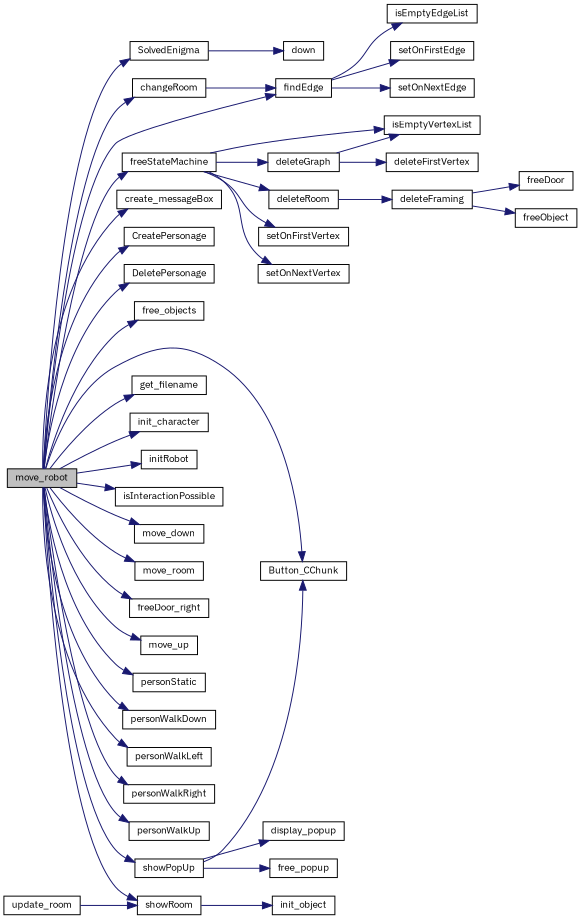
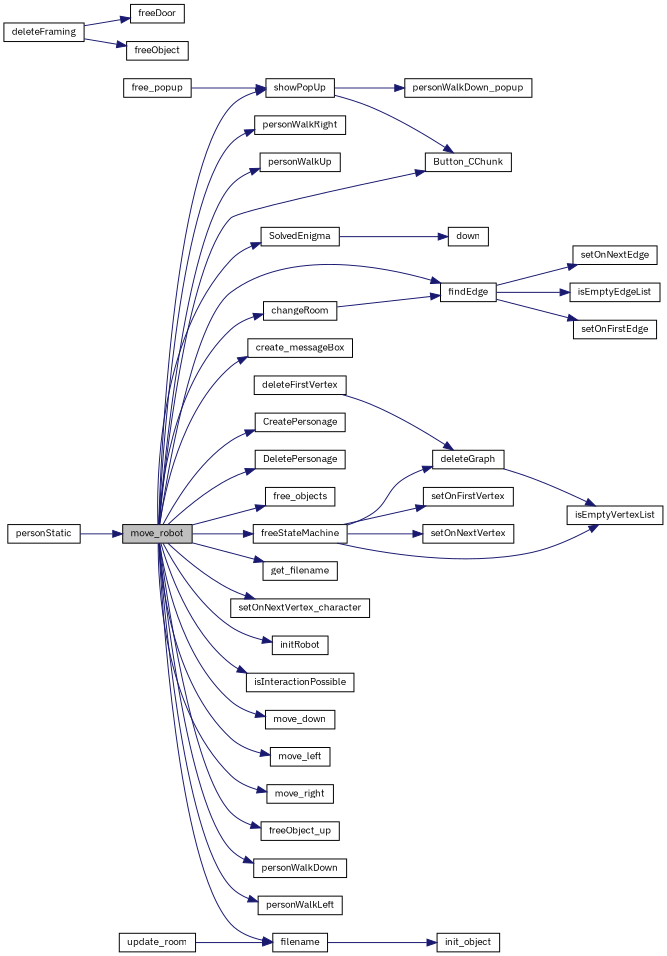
(358, 162) -> (395, 416)
(304, 199) -> none
(169, 422) -> (300, 608)
(169, 571) -> (300, 757)
(68, 587) -> (96, 534)
(169, 608) -> (300, 794)
(169, 645) -> (300, 831)
(304, 831) -> (468, 88)
(232, 868) -> (224, 88)
(169, 905) -> (300, 943)
